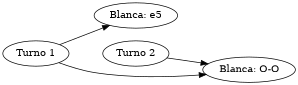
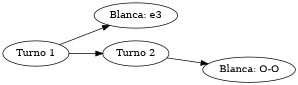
(136, 15) -> (136, 15)
(128, 76) -> (82, 54)
